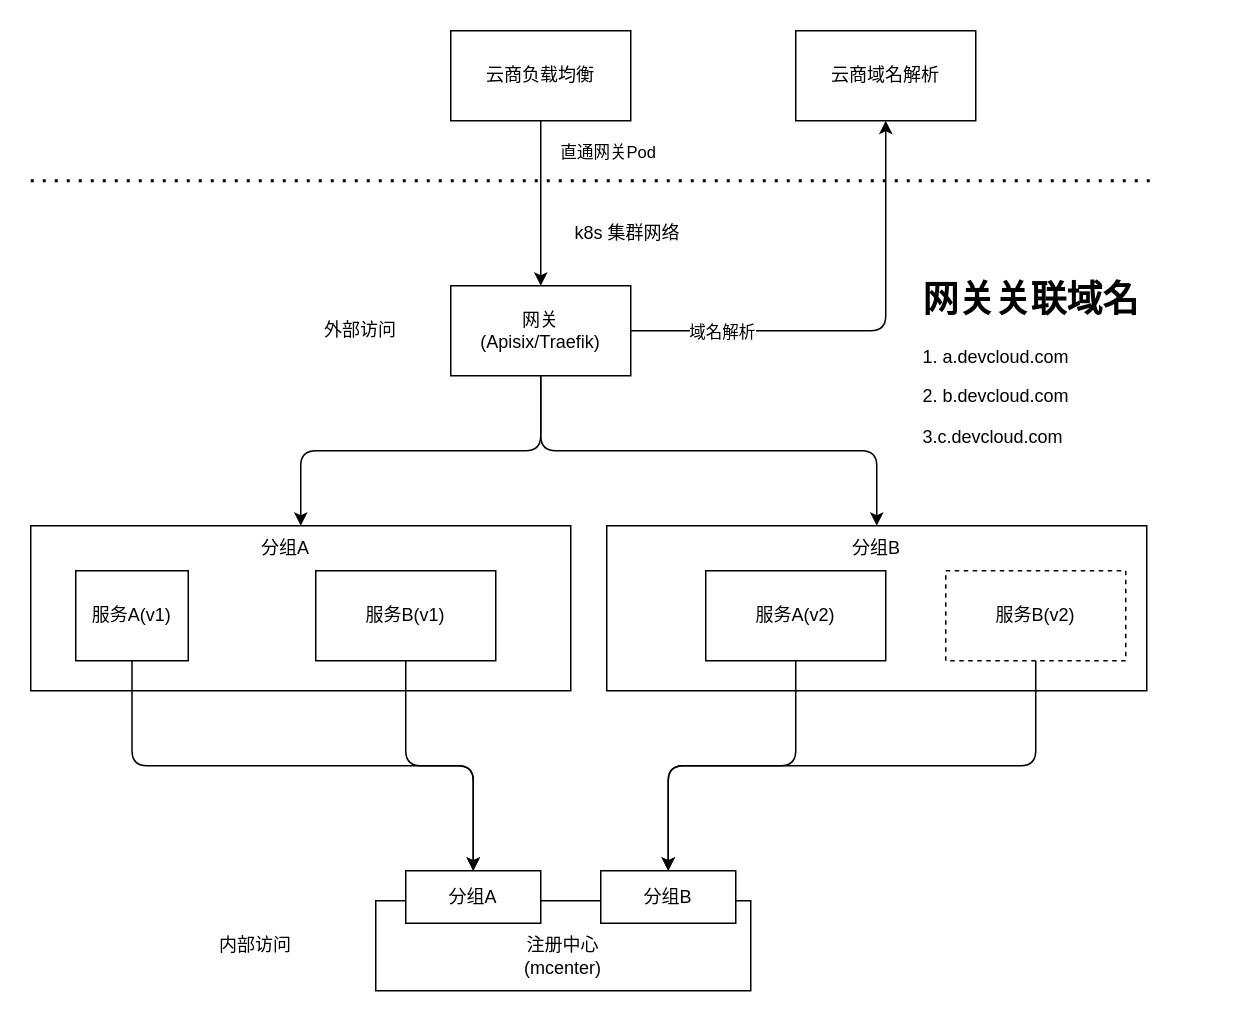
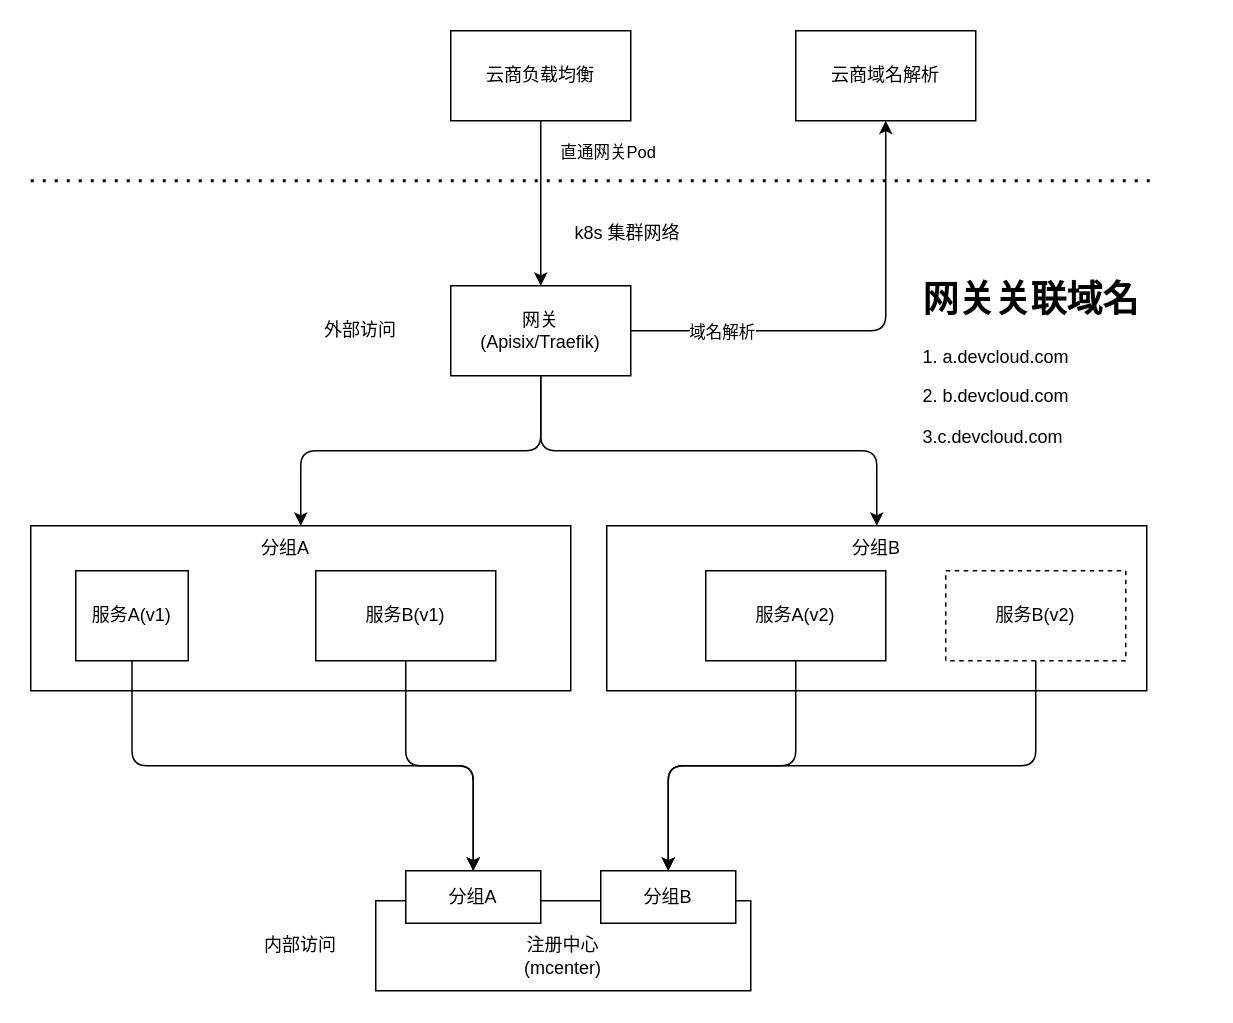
(256, 946) -> (301, 946)
